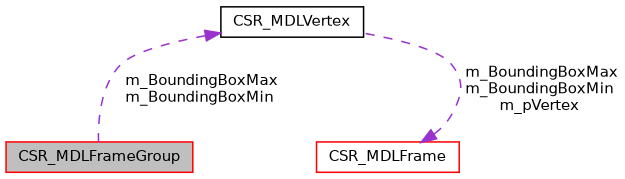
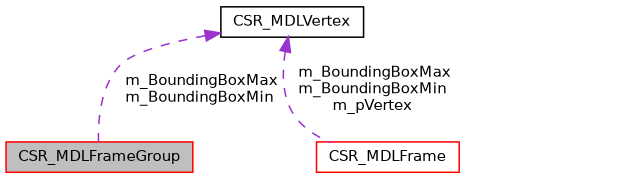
(447, 60) -> (289, 107)
